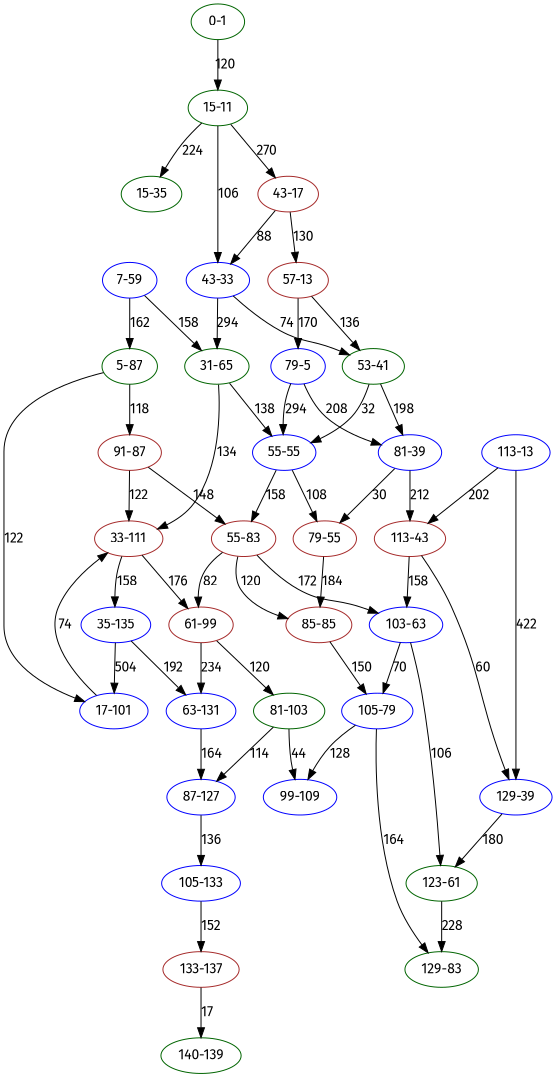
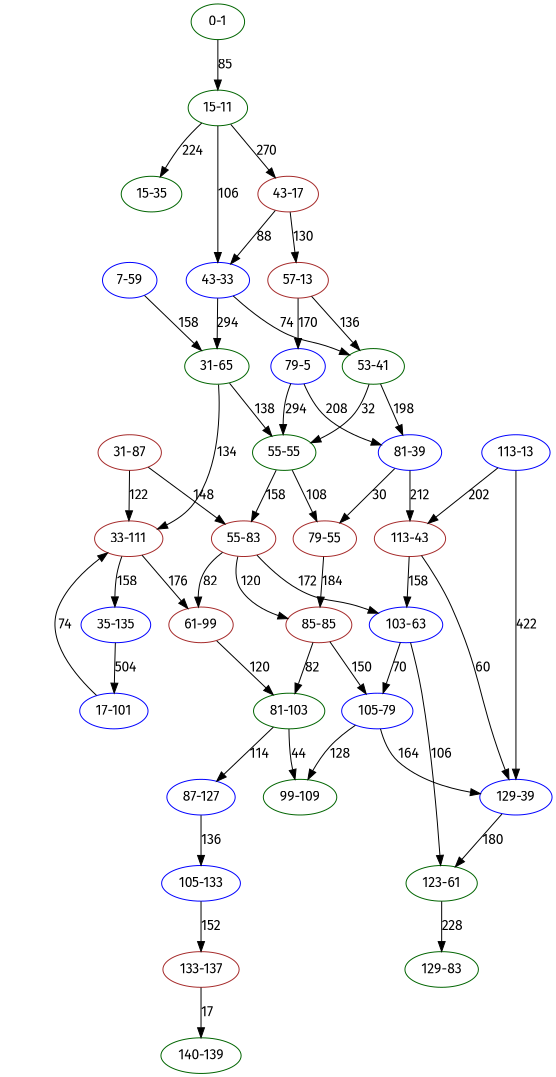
(225, 65) -> (225, 65)
(130, 366) -> none
(130, 453) -> (130, 453)
(284, 453) -> (284, 453)
none -> (306, 663)
(201, 711) -> none
(300, 797) -> (300, 797)
(383, 841) -> (415, 774)
